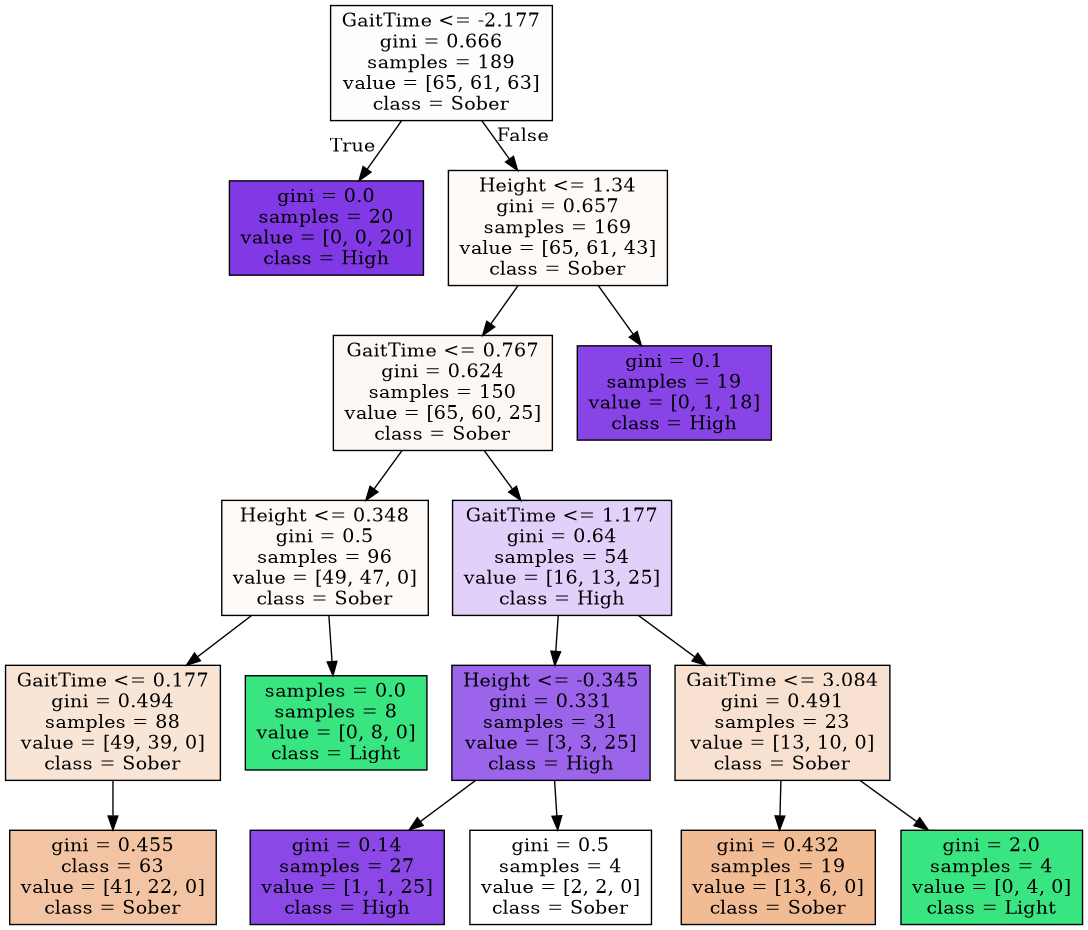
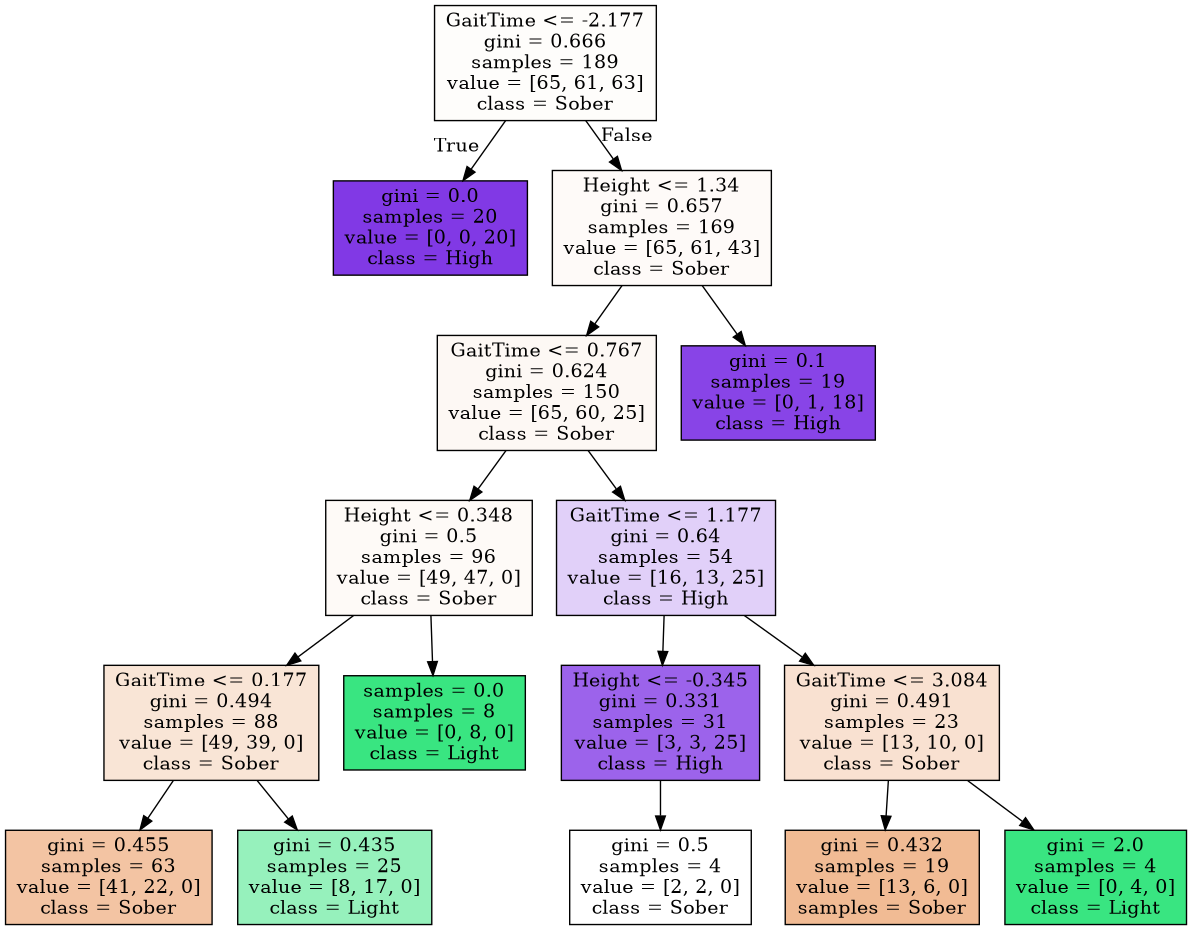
(113, 877) -> (109, 877)
none -> (335, 877)
(347, 877) -> none
(778, 877) -> (882, 877)
